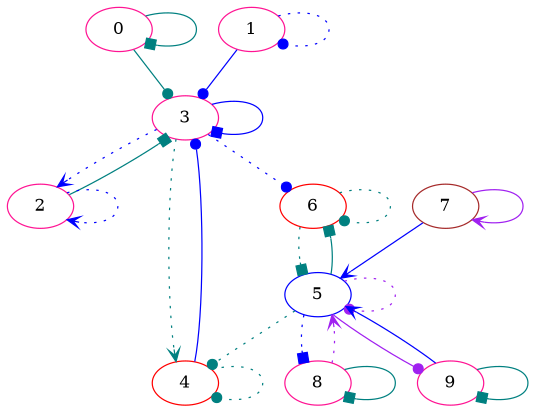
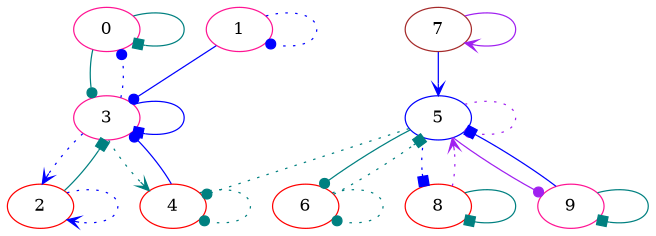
(245, 159) -> (123, 79)
(41, 206) -> (41, 206)
(332, 256) -> (369, 154)
(397, 336) -> (517, 160)
(318, 383) -> (438, 206)
